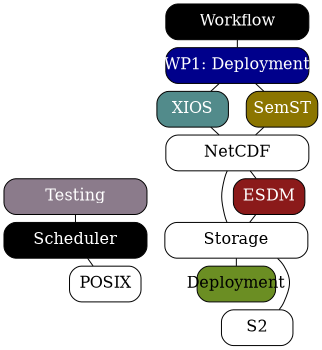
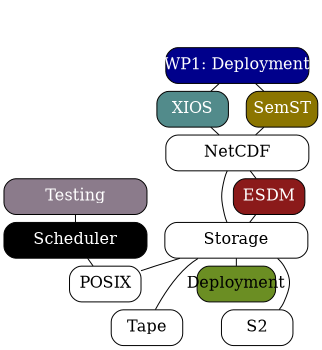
(237, 22) -> none
none -> (160, 264)
none -> (147, 328)
